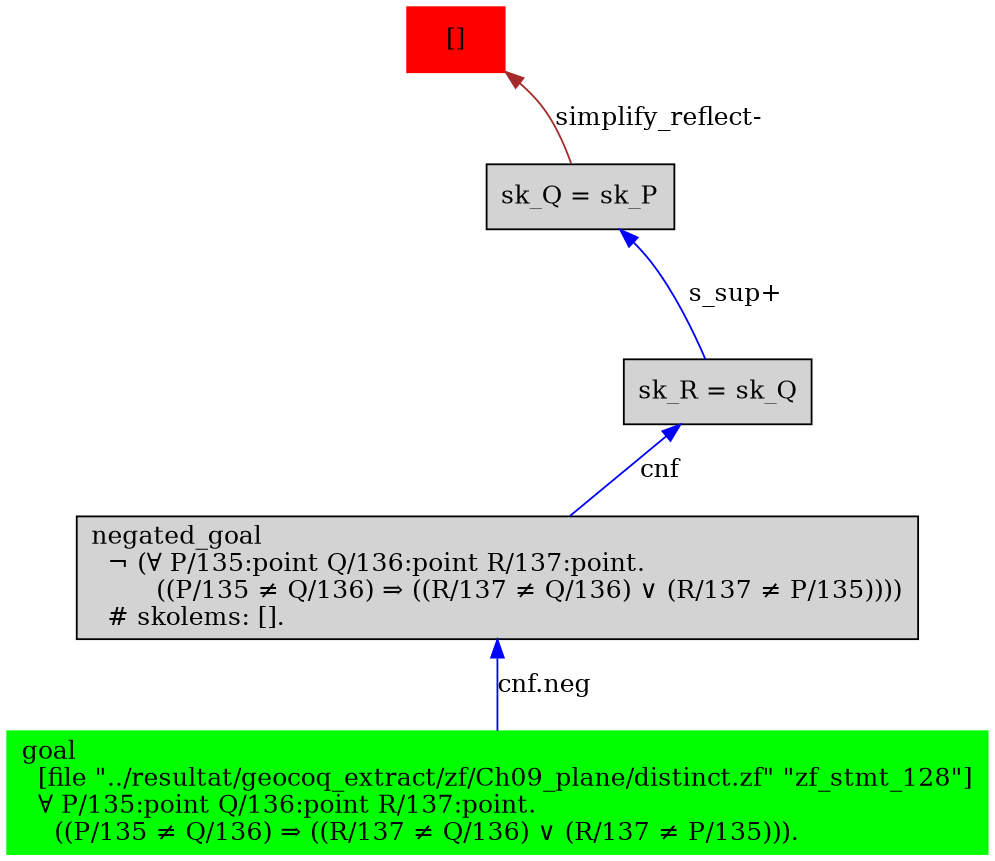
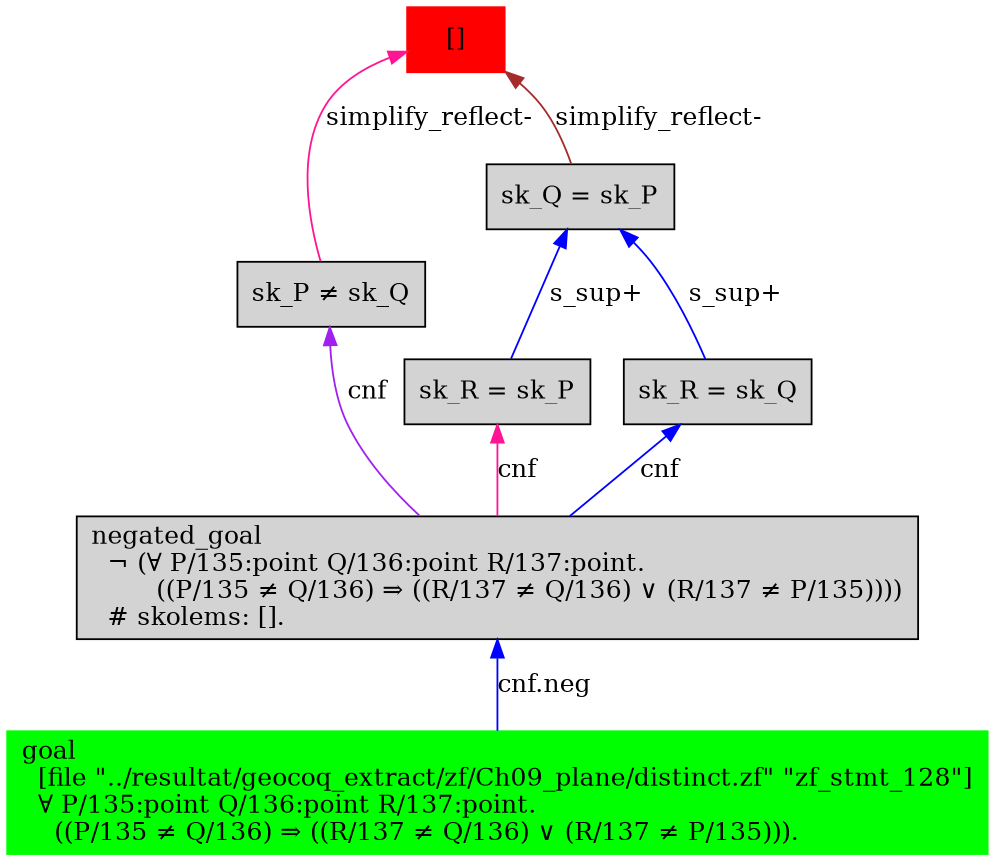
none -> (331, 294)
none -> (497, 392)
